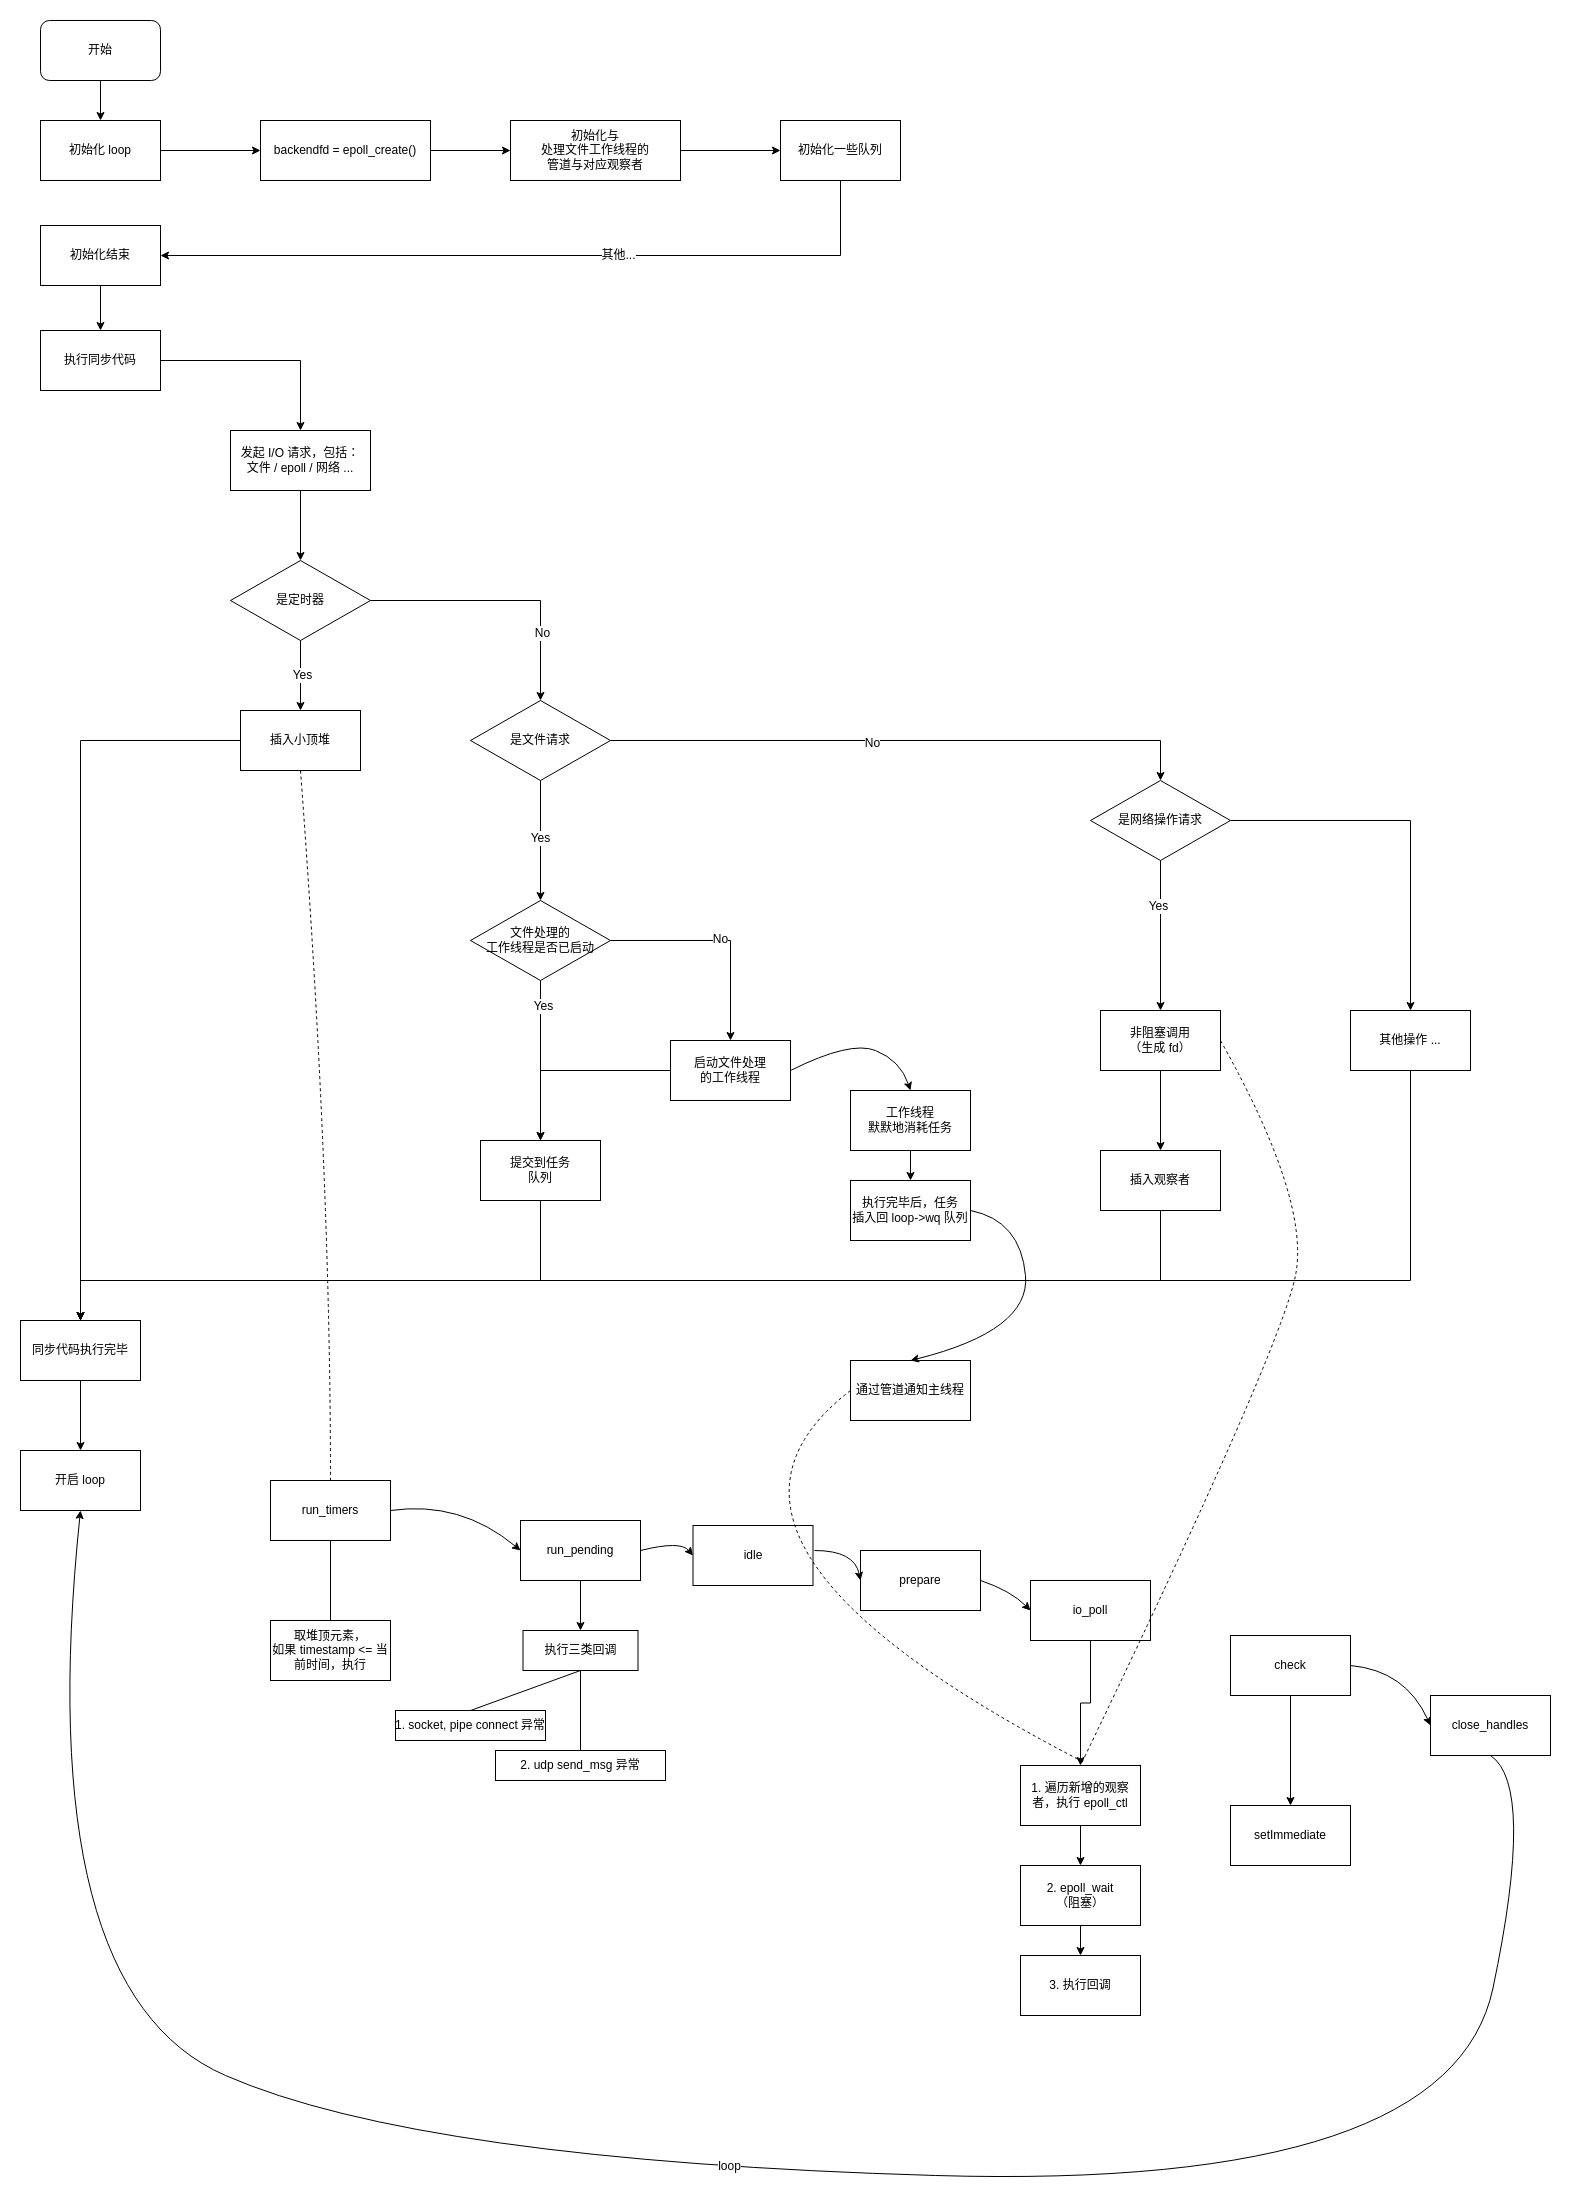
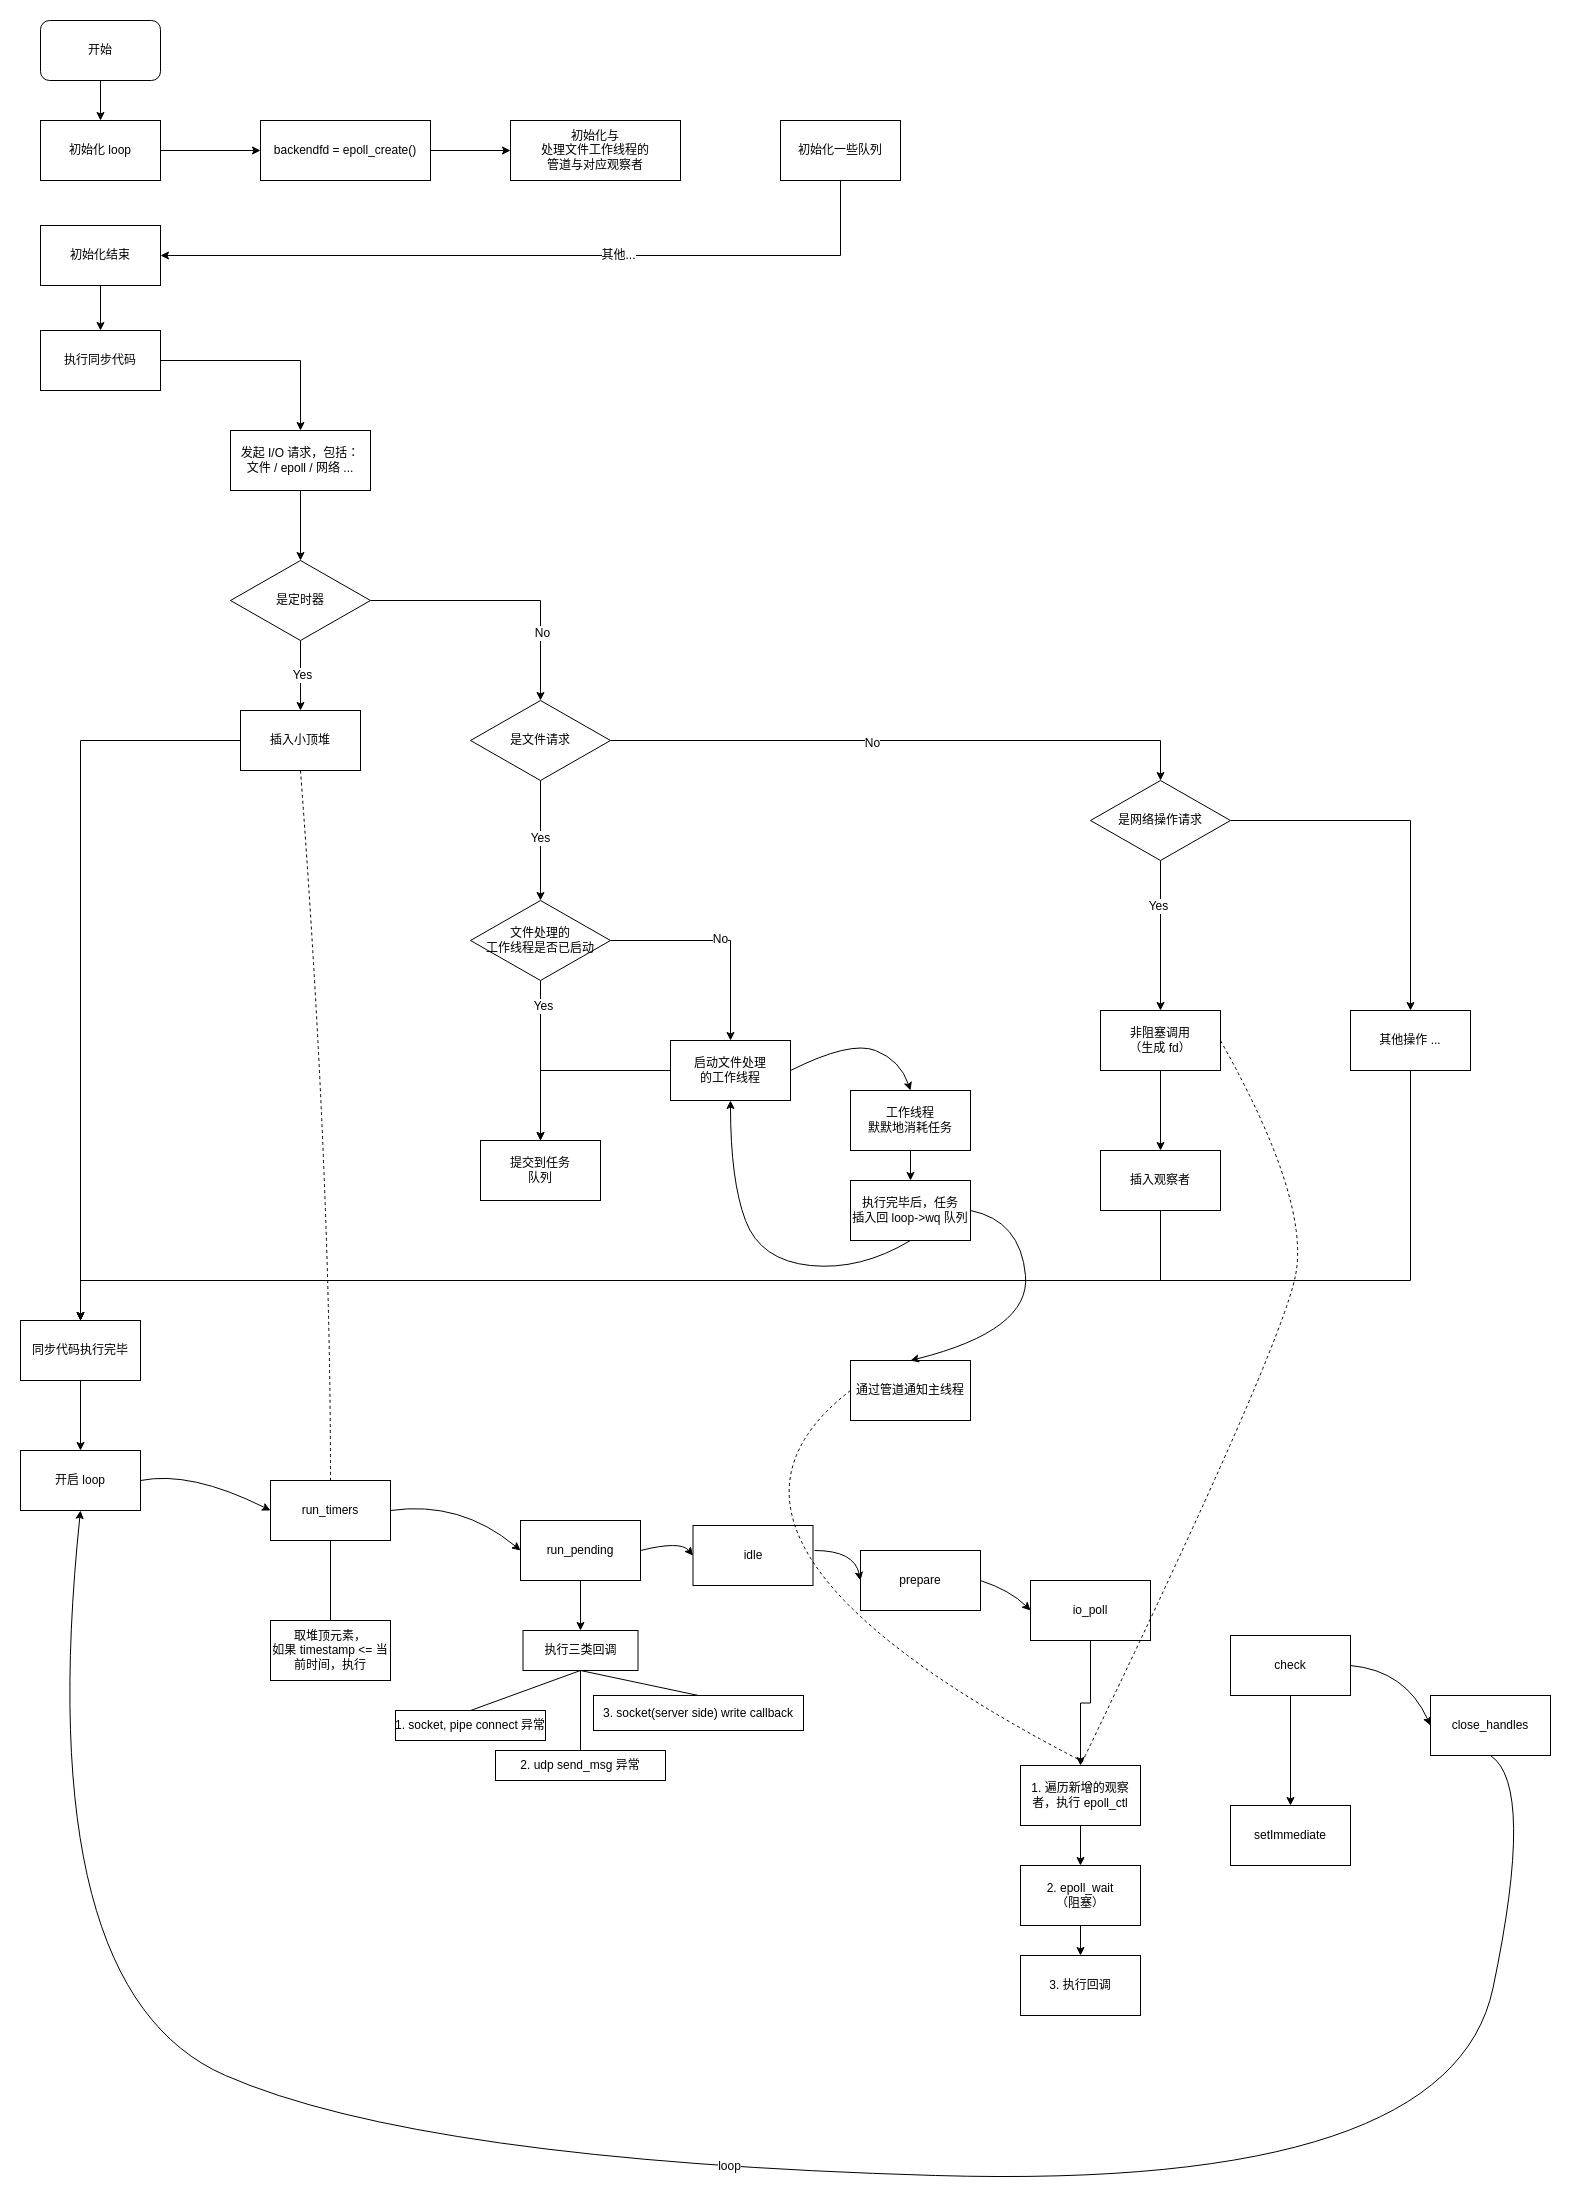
(727, 151) -> none
(541, 1240) -> none
none -> (768, 1251)
none -> (204, 1484)
none -> (640, 1683)
none -> (699, 1713)
